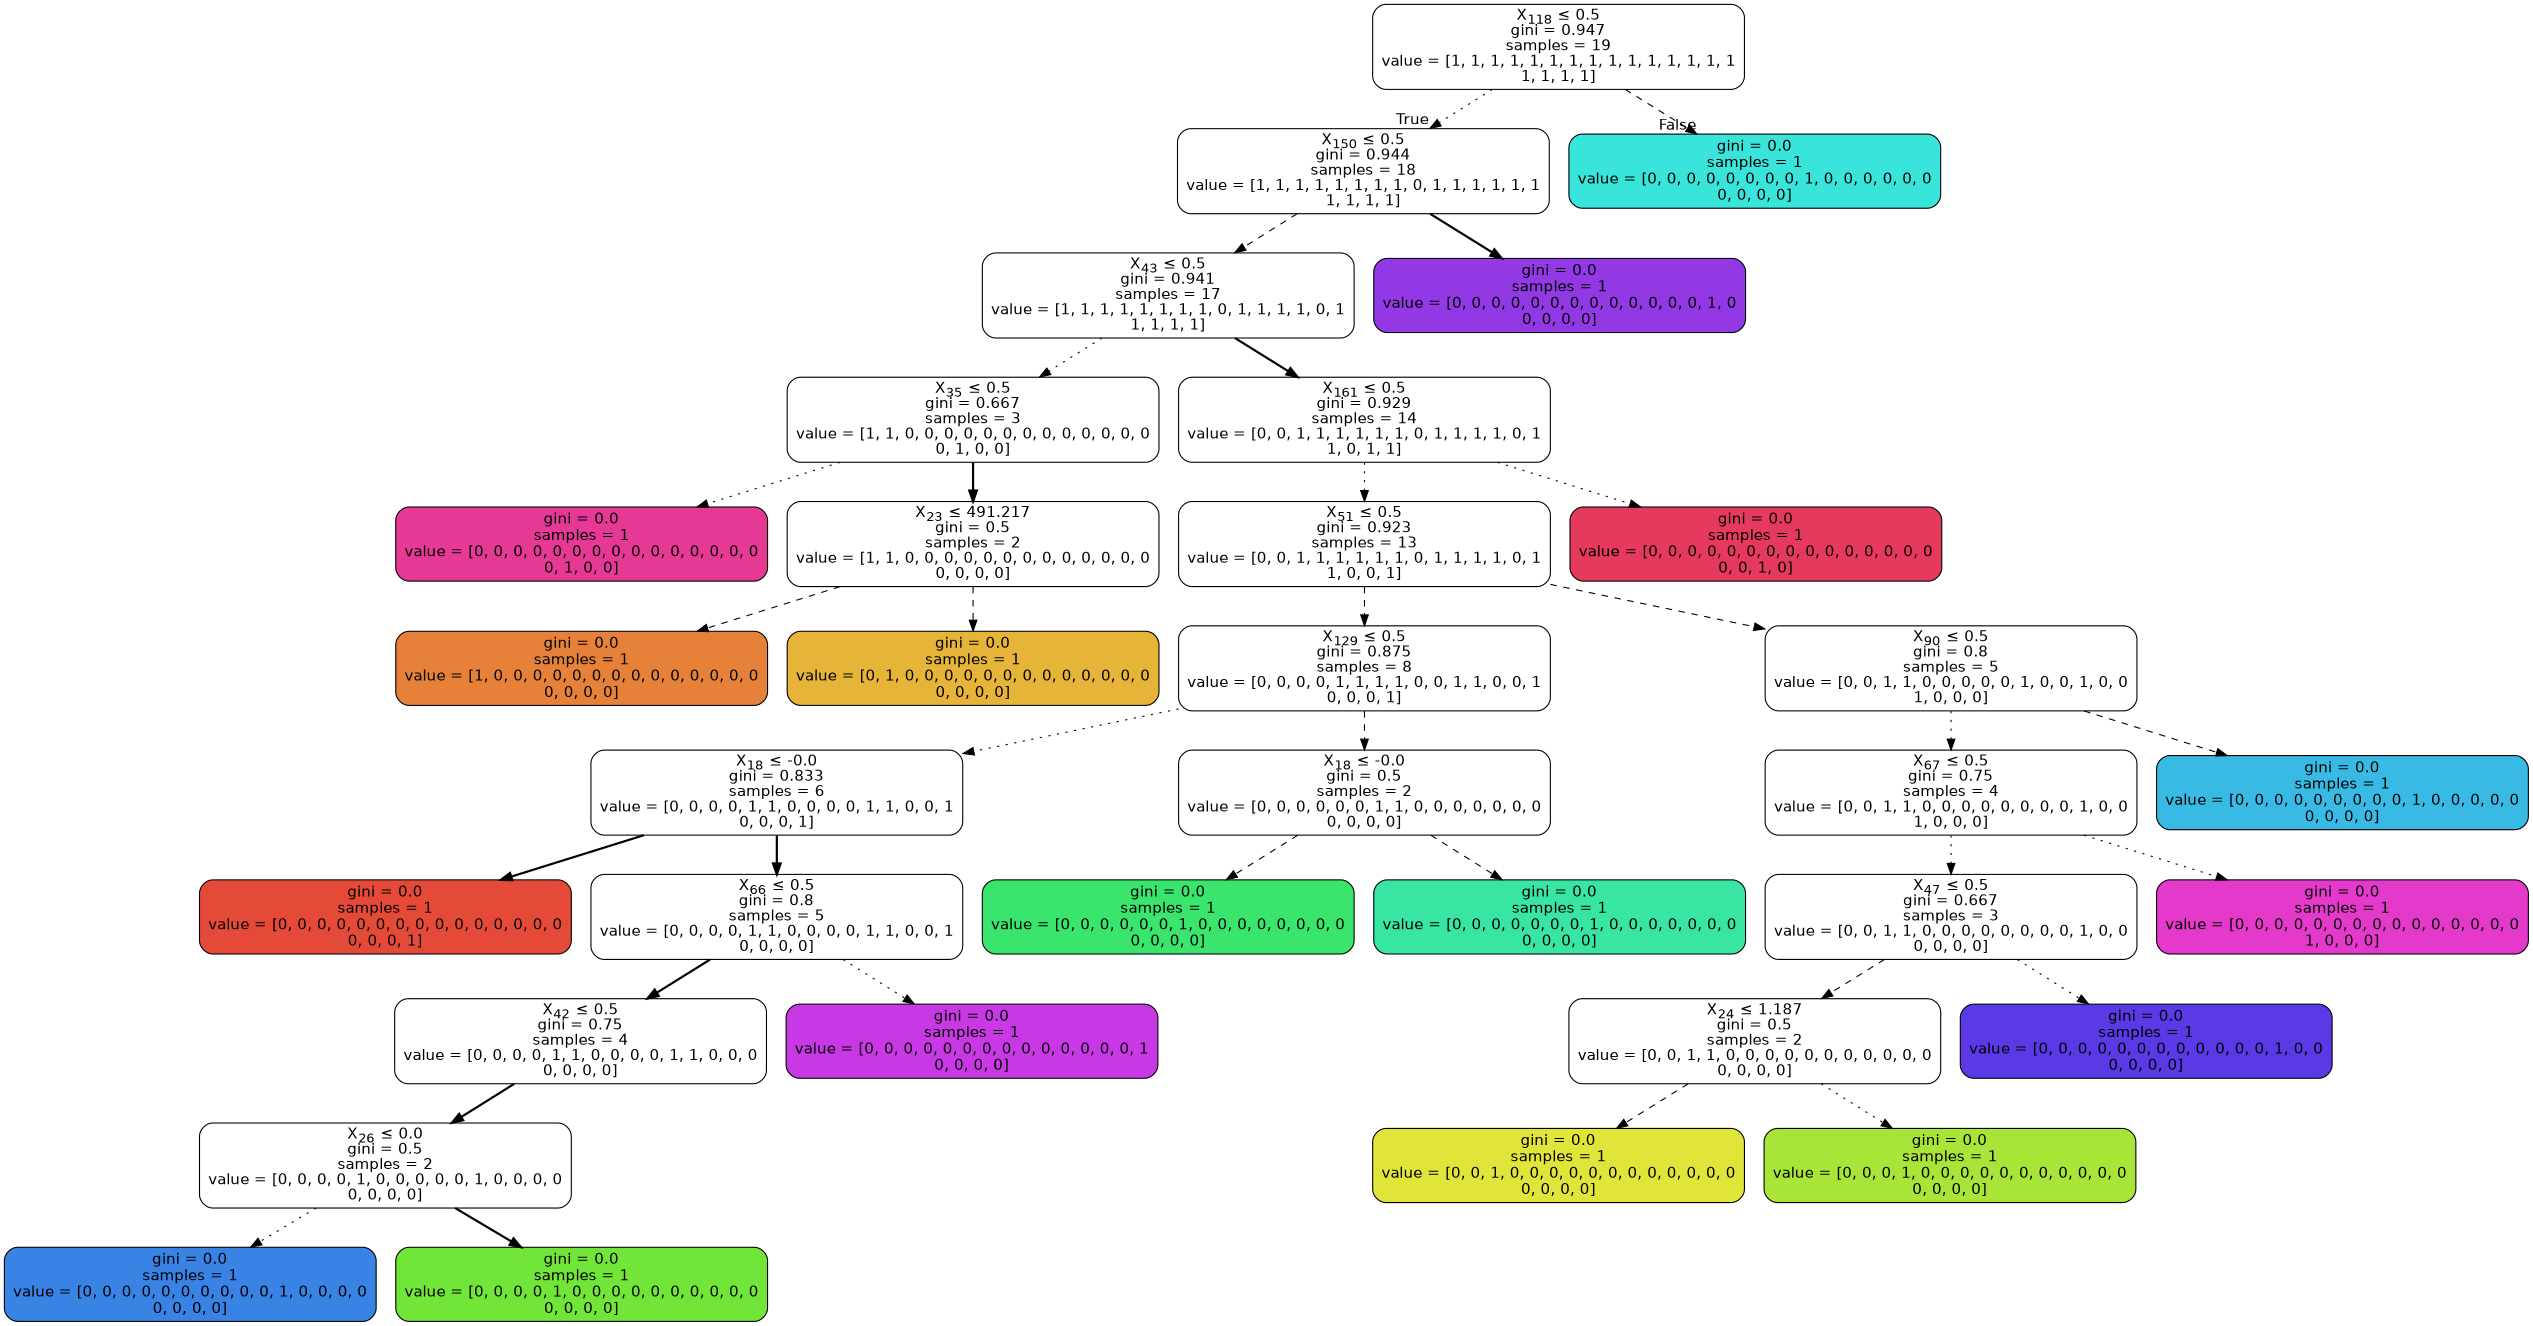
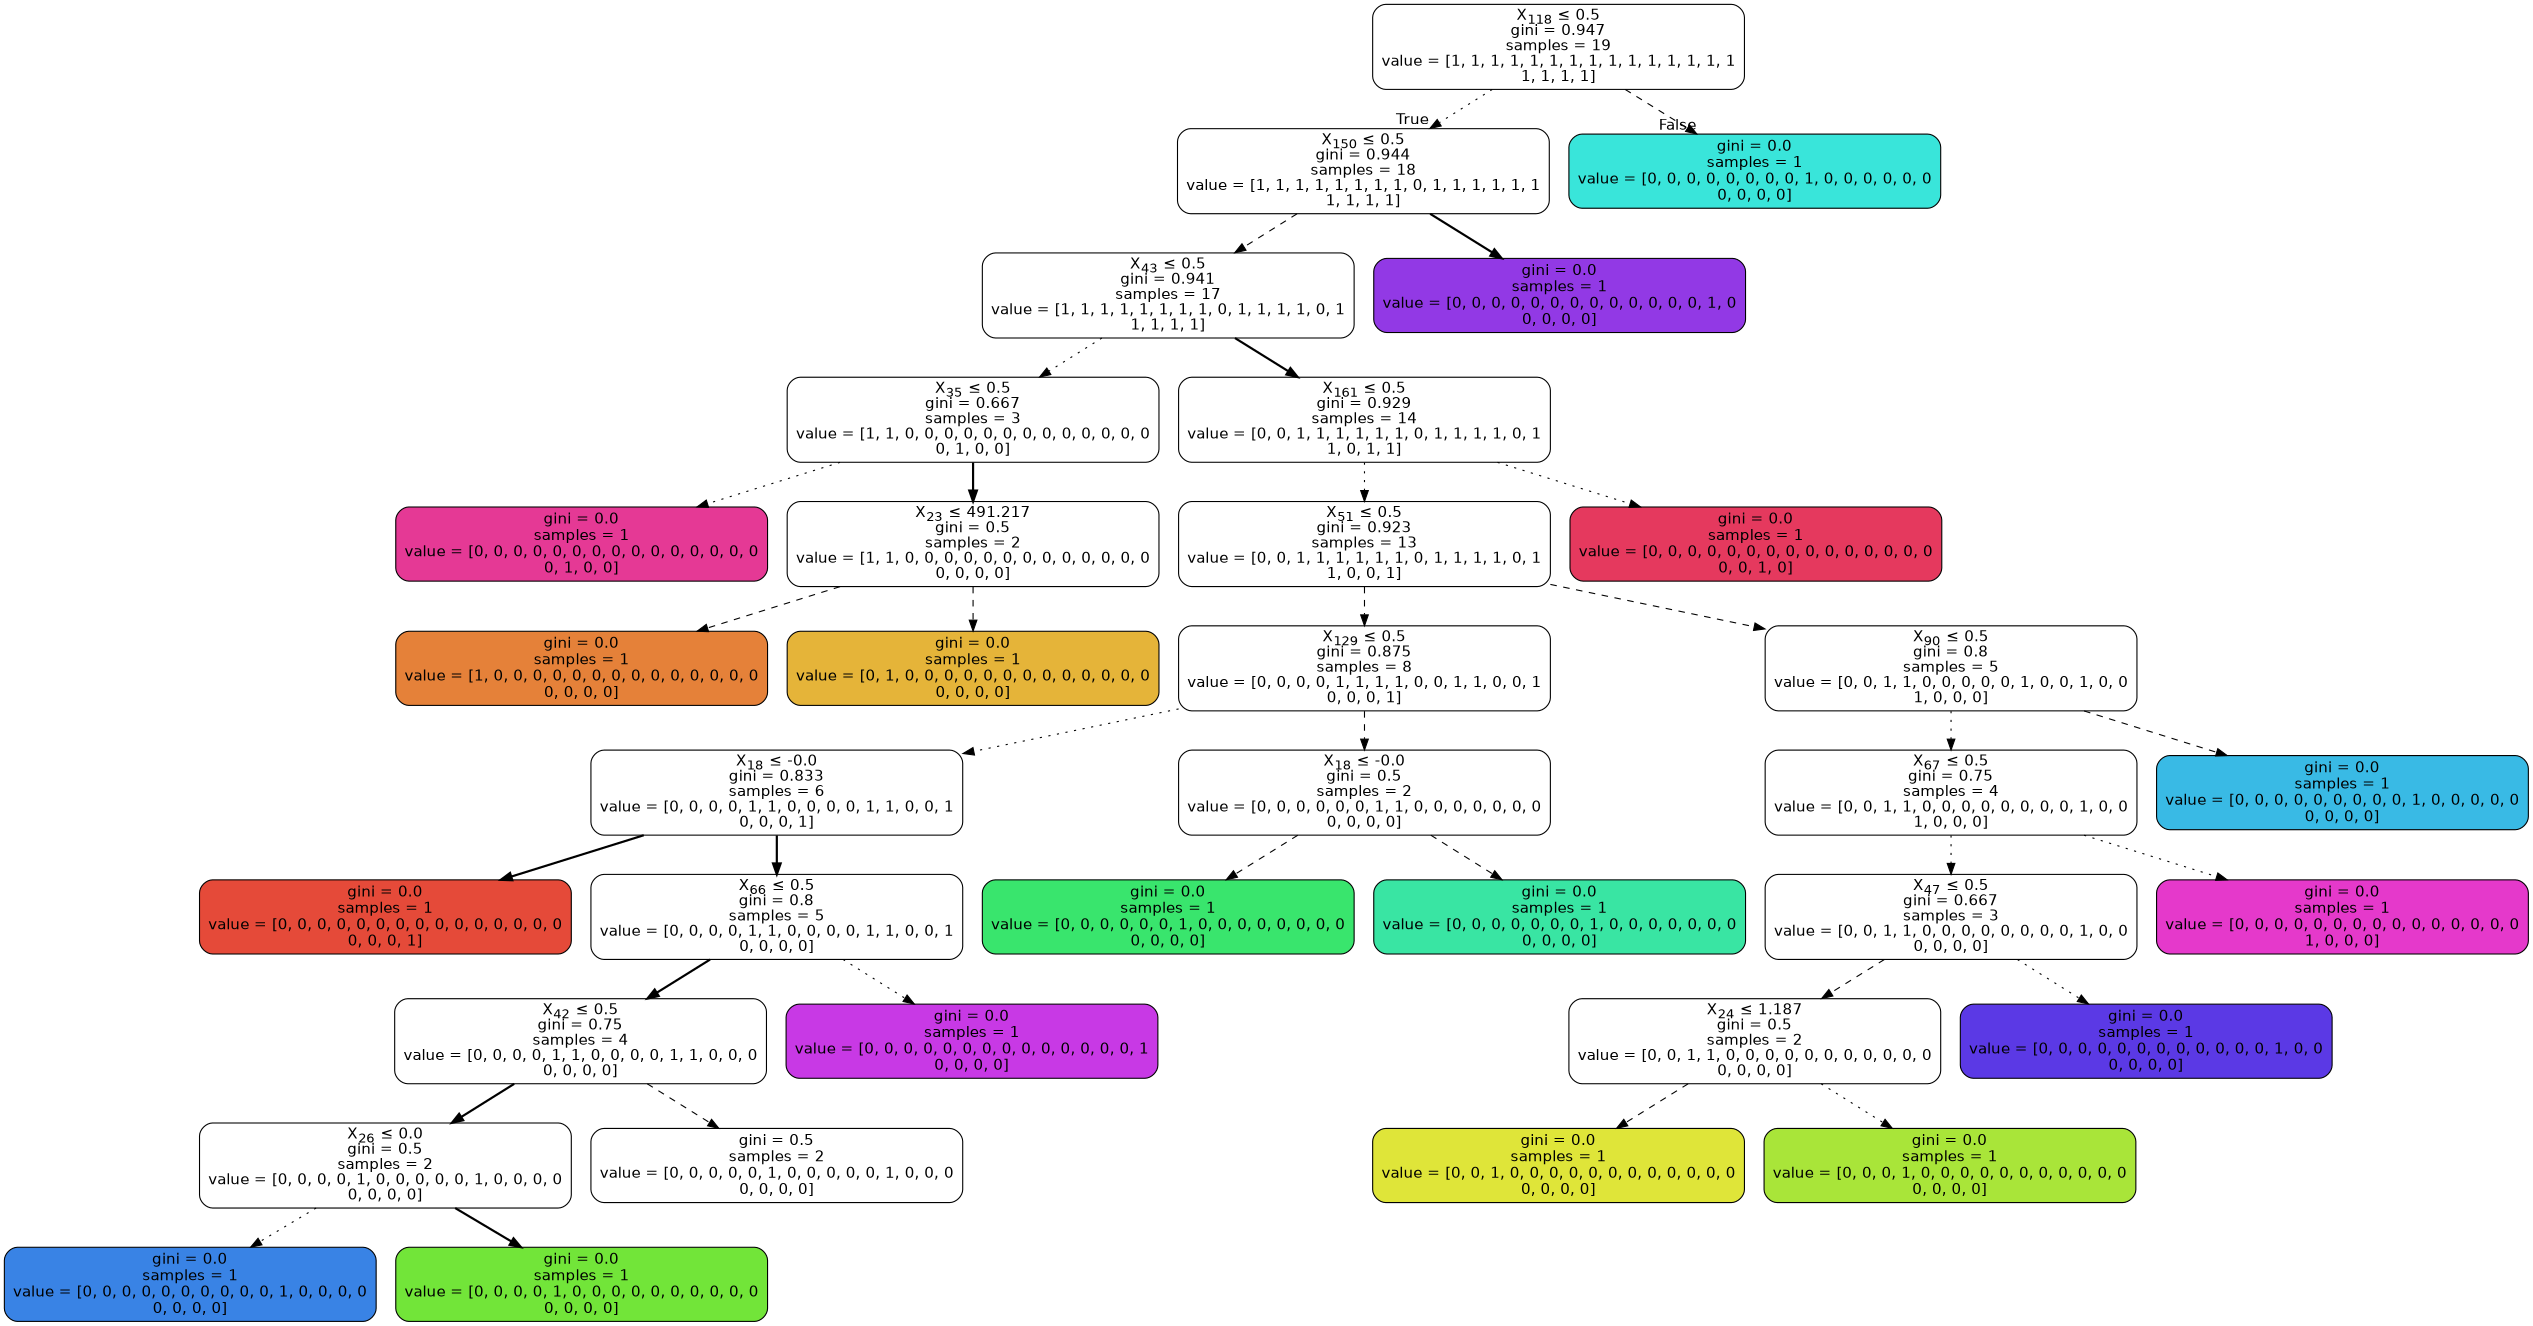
none -> (777, 1166)
